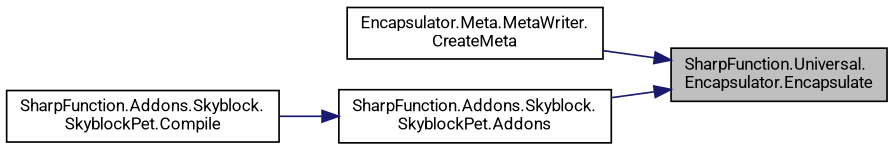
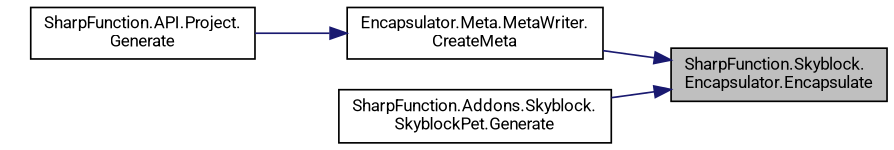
none -> (143, 33)
(779, 75) -> (779, 75)
(143, 116) -> none
(475, 116) -> (475, 116)
